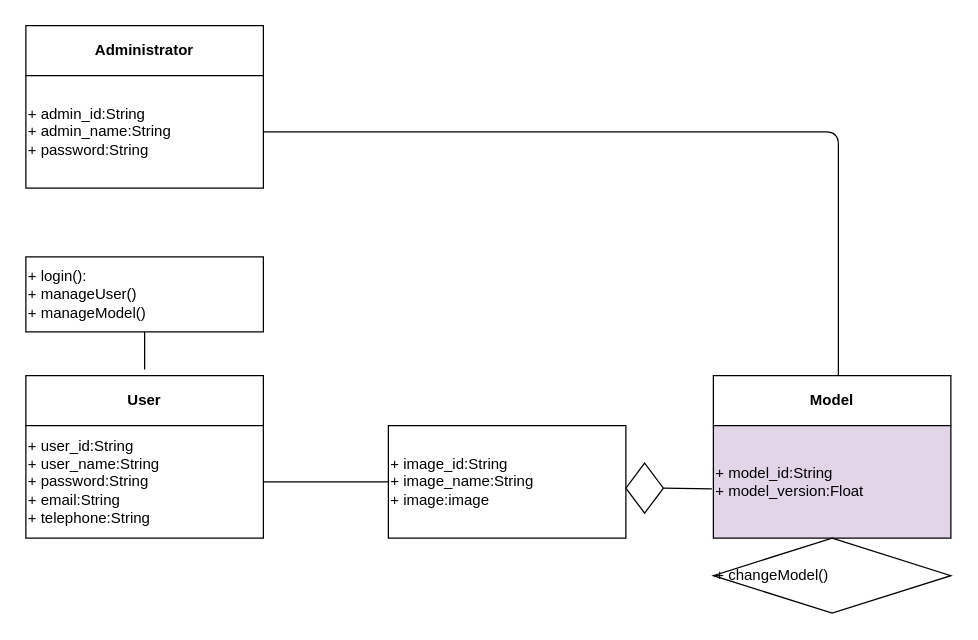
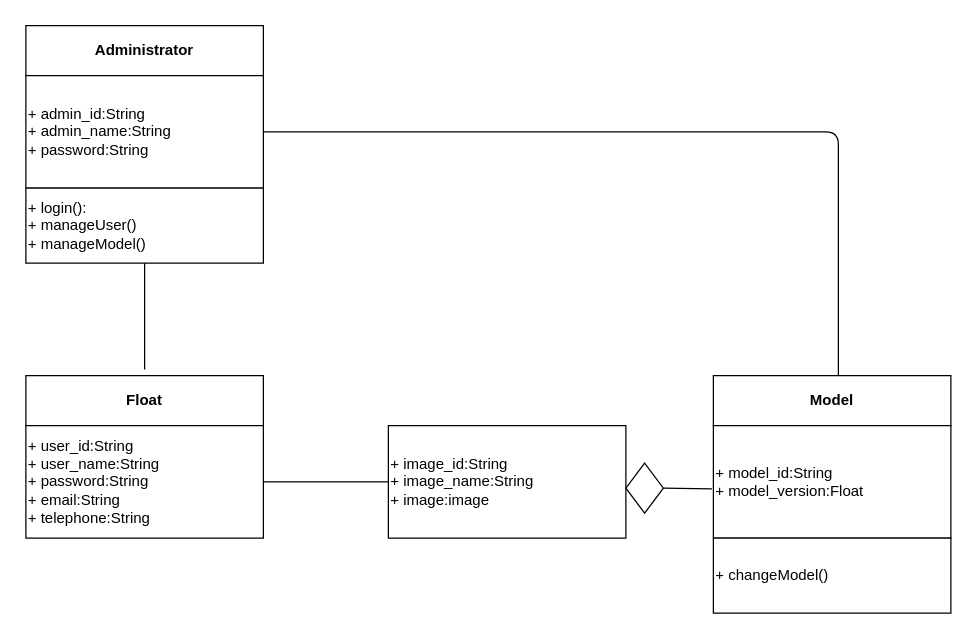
(144, 294) -> (144, 226)
(144, 401) -> (144, 401)
(832, 482) -> (832, 482)
(832, 576) -> (832, 576)
